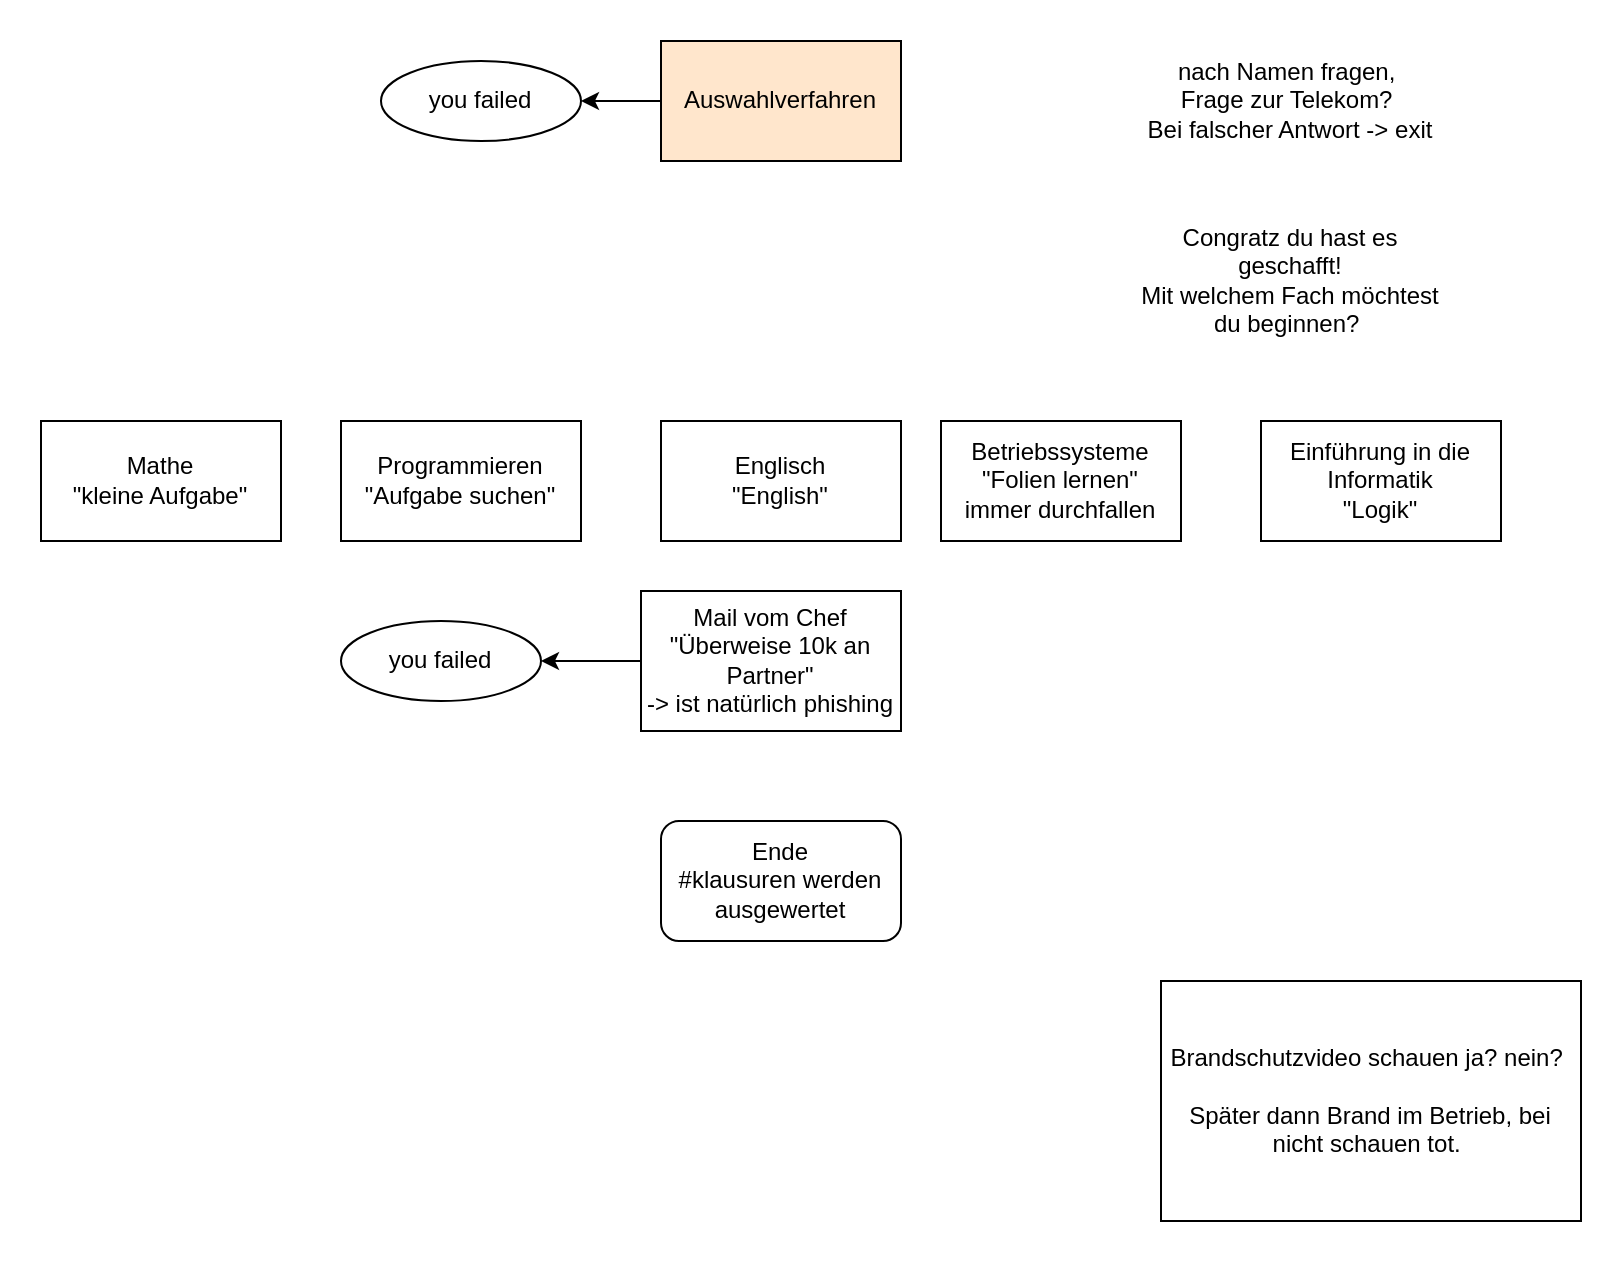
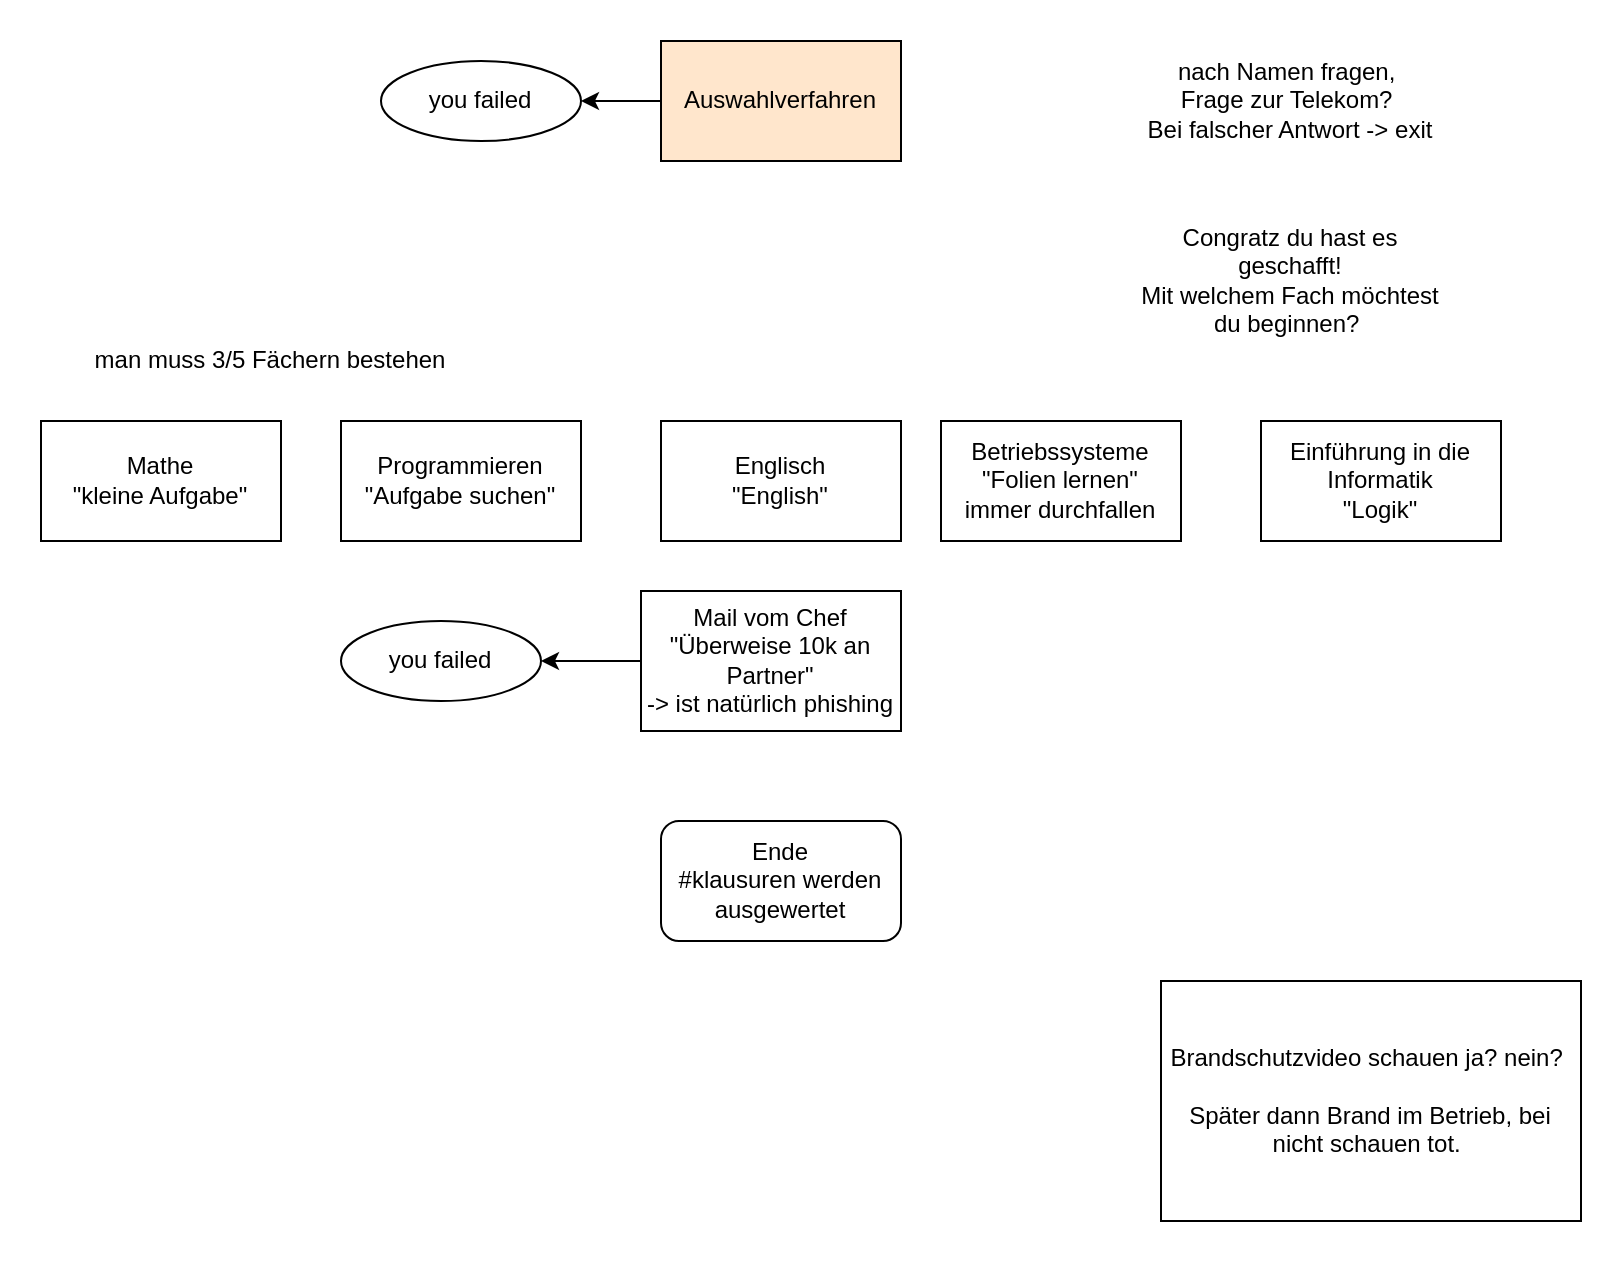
none -> (271, 361)
